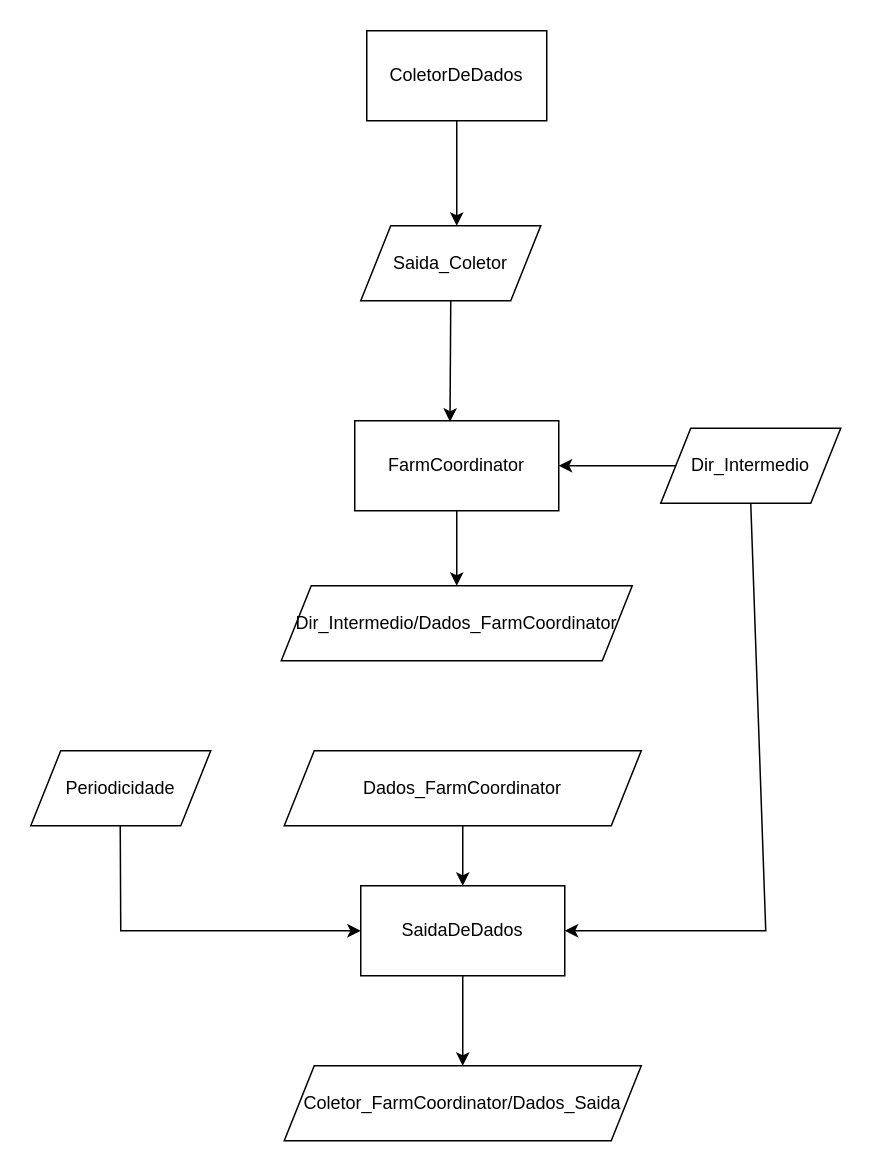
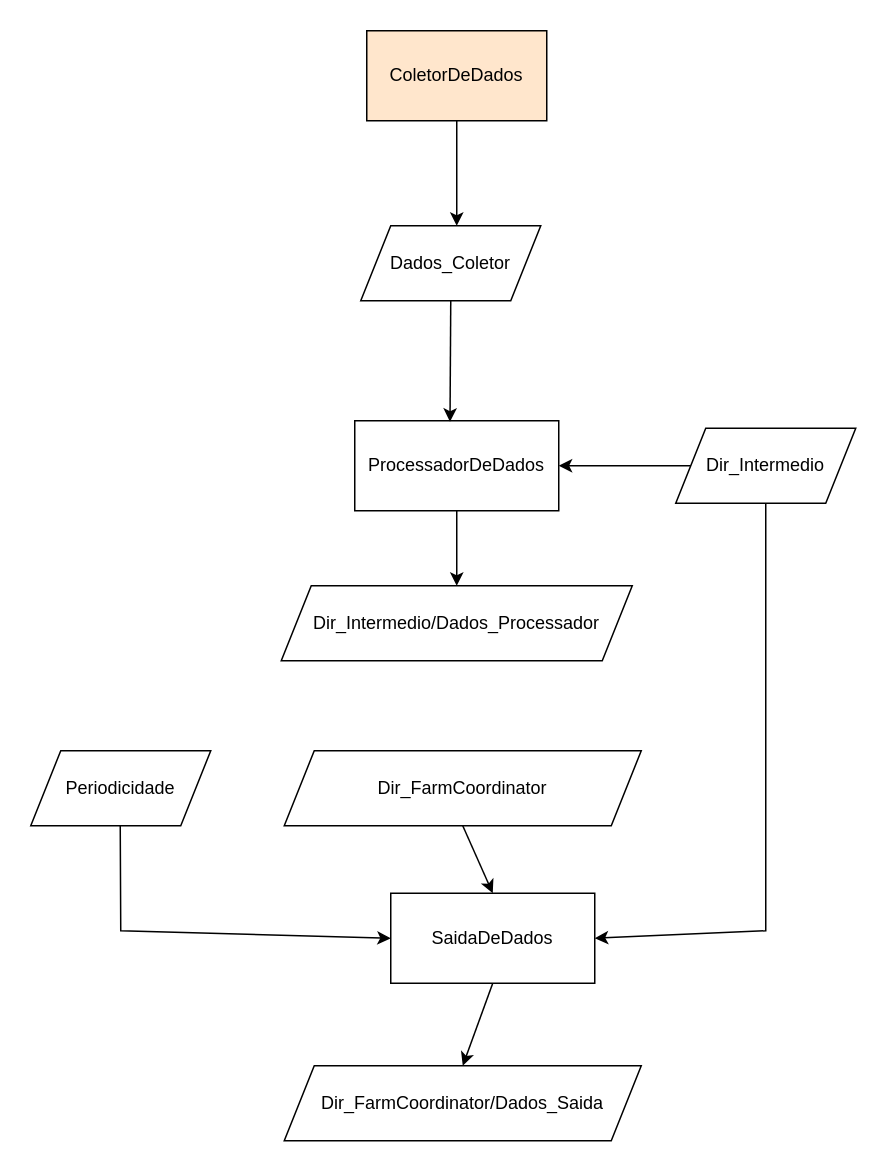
(457, 76) -> (457, 76)
(451, 263) -> (451, 263)
(457, 466) -> (457, 466)
(751, 466) -> (766, 466)
(457, 623) -> (457, 623)
(463, 788) -> (463, 788)
(463, 931) -> (493, 938)
(463, 1103) -> (463, 1103)
